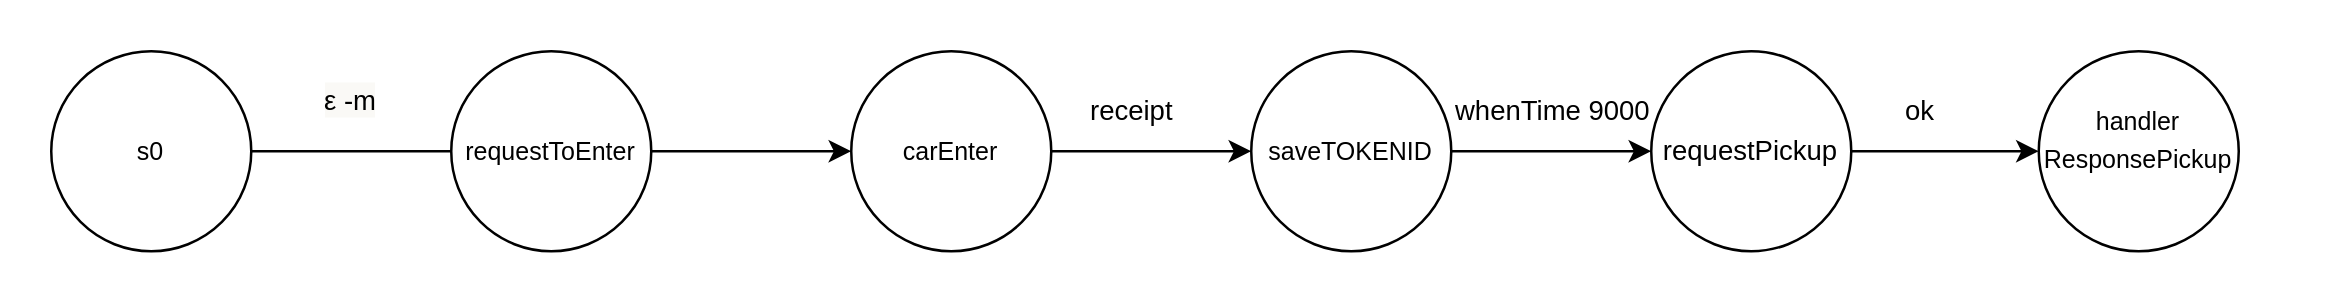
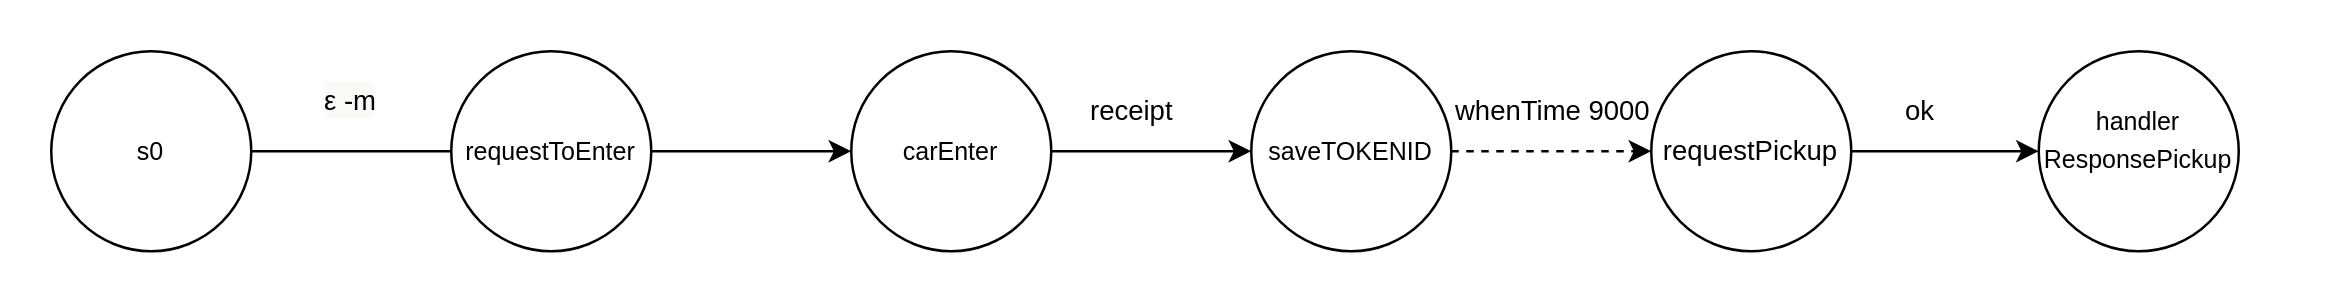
(1542, 151) -> (1542, 151)
